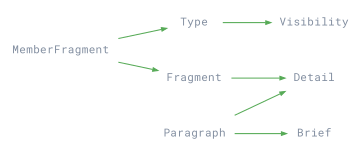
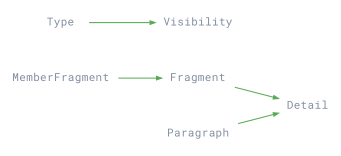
(140, 34) -> none
(314, 134) -> none
